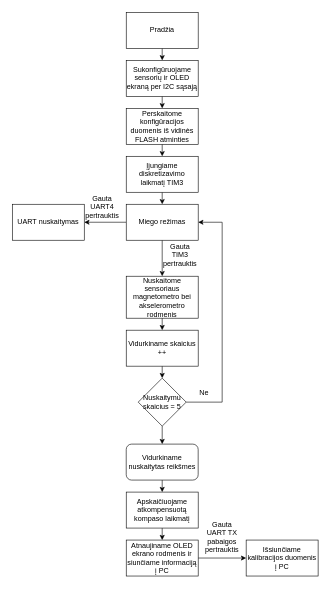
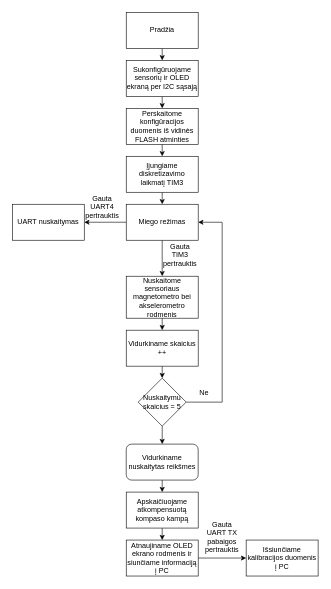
(162, 510) -> (162, 510)
